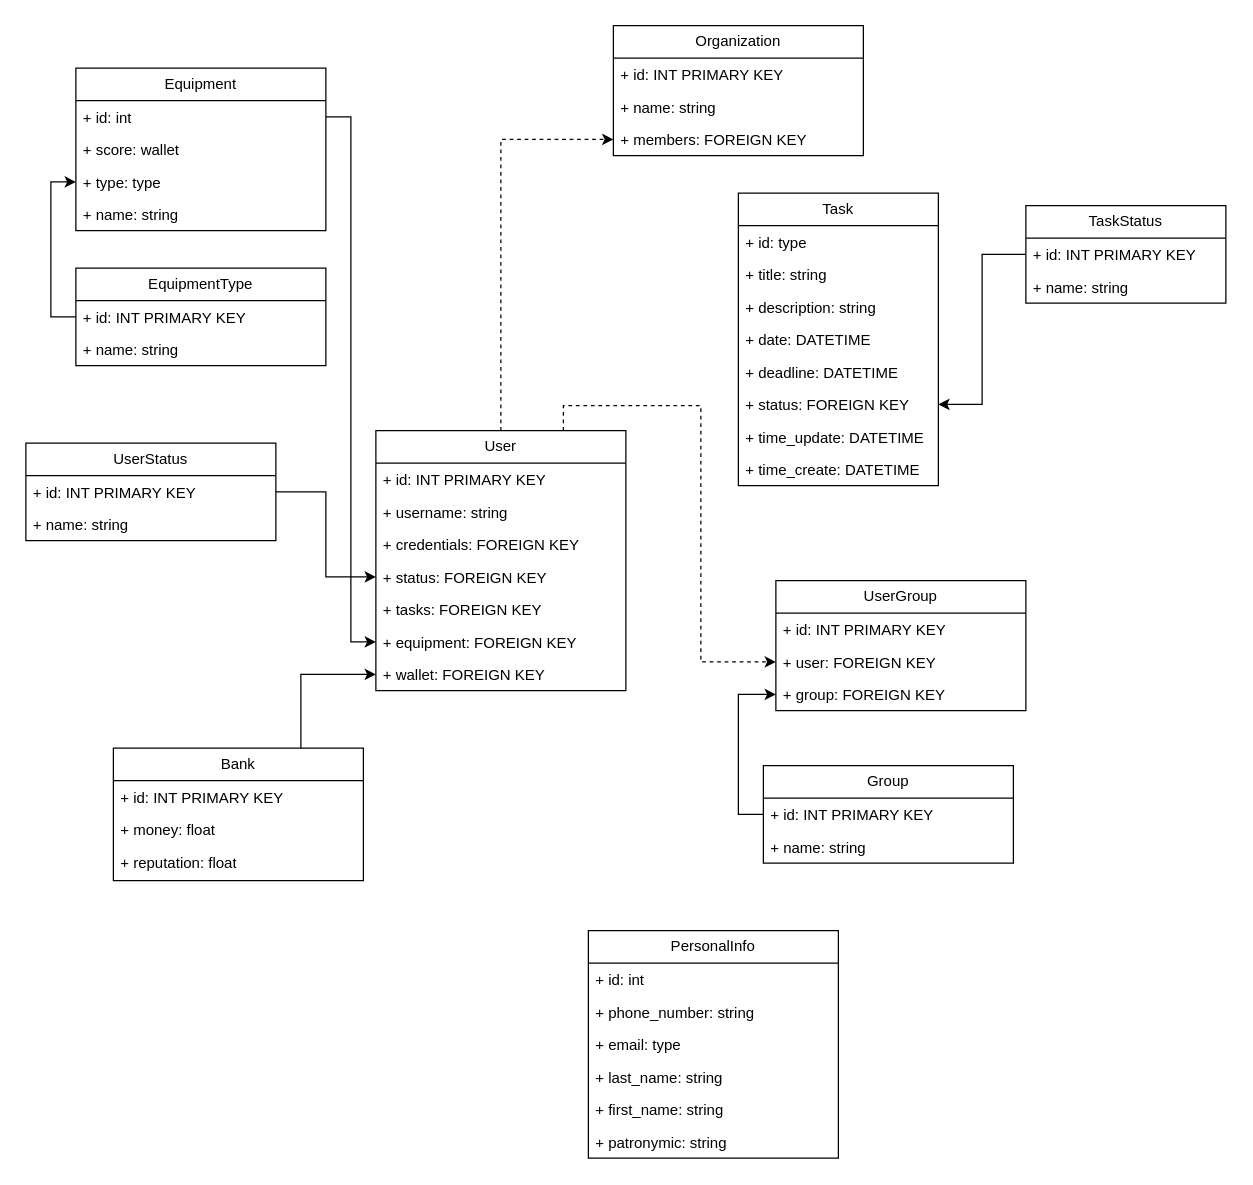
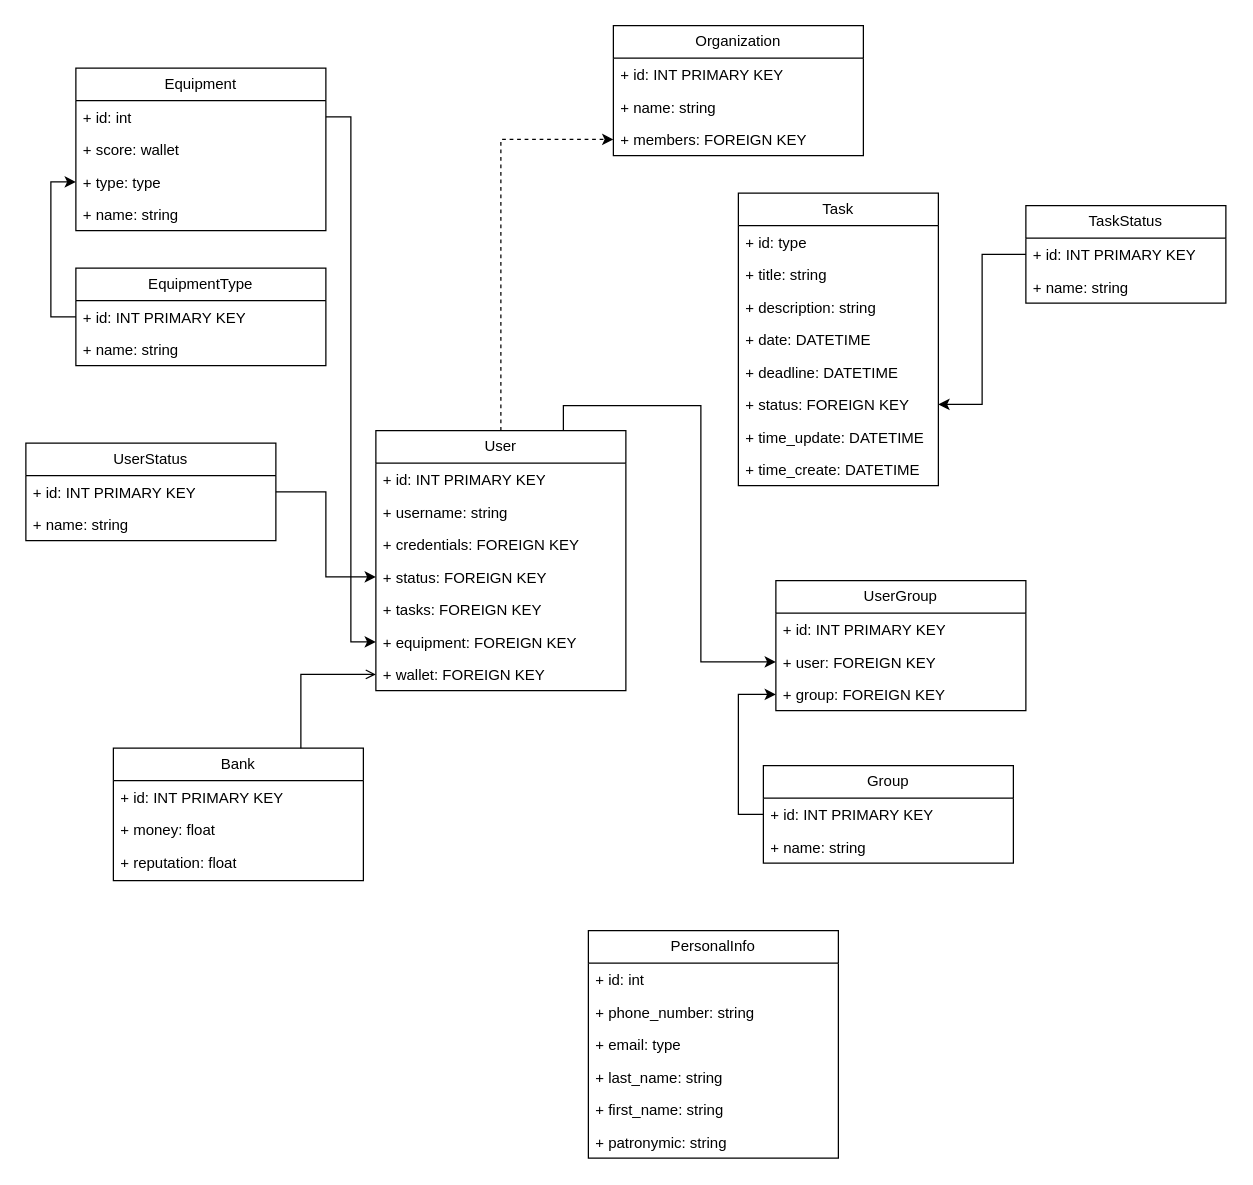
(701, 488) -> (701, 488)
(366, 674) -> (368, 674)
